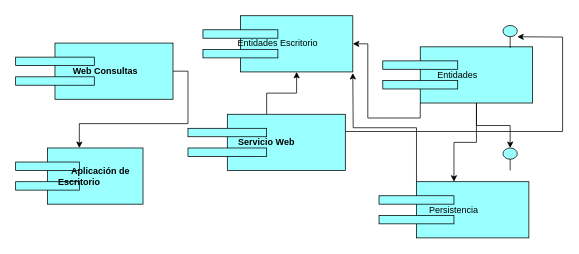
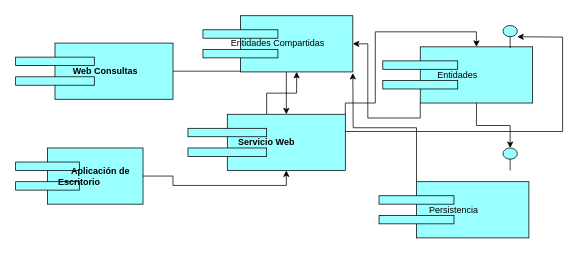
(278, 44) -> (278, 44)
none -> (375, 68)
(125, 124) -> (214, 71)
(473, 143) -> none
none -> (228, 186)
